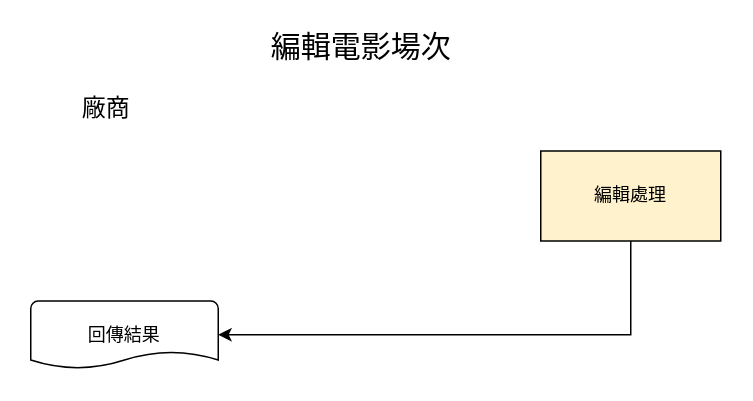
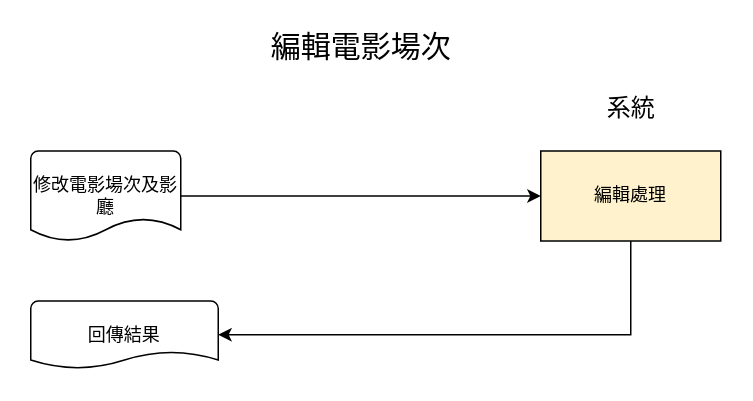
(106, 107) -> none
none -> (631, 107)
none -> (106, 196)
none -> (356, 196)
